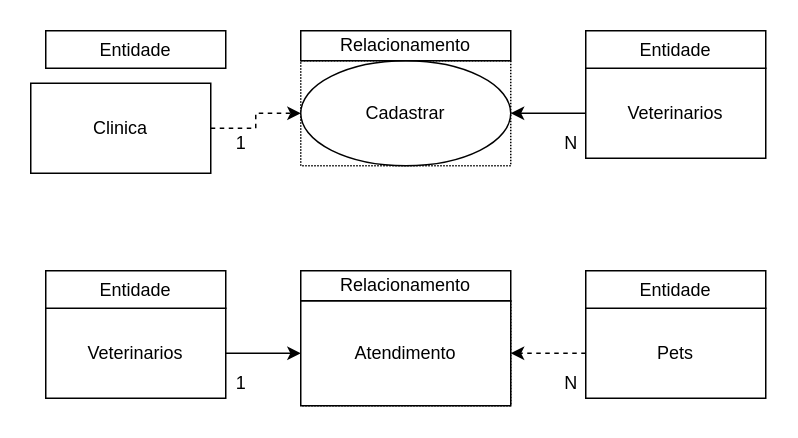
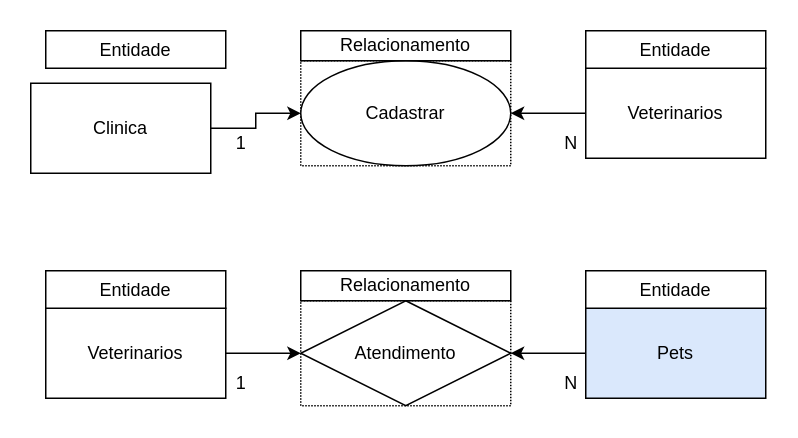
(256, 127) -> (256, 127)
(406, 353) -> (406, 353)
(552, 353) -> (552, 353)
(676, 353) -> (676, 353)
